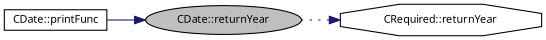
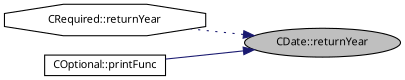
(56, 20) -> (105, 65)
(315, 20) -> (217, 32)
